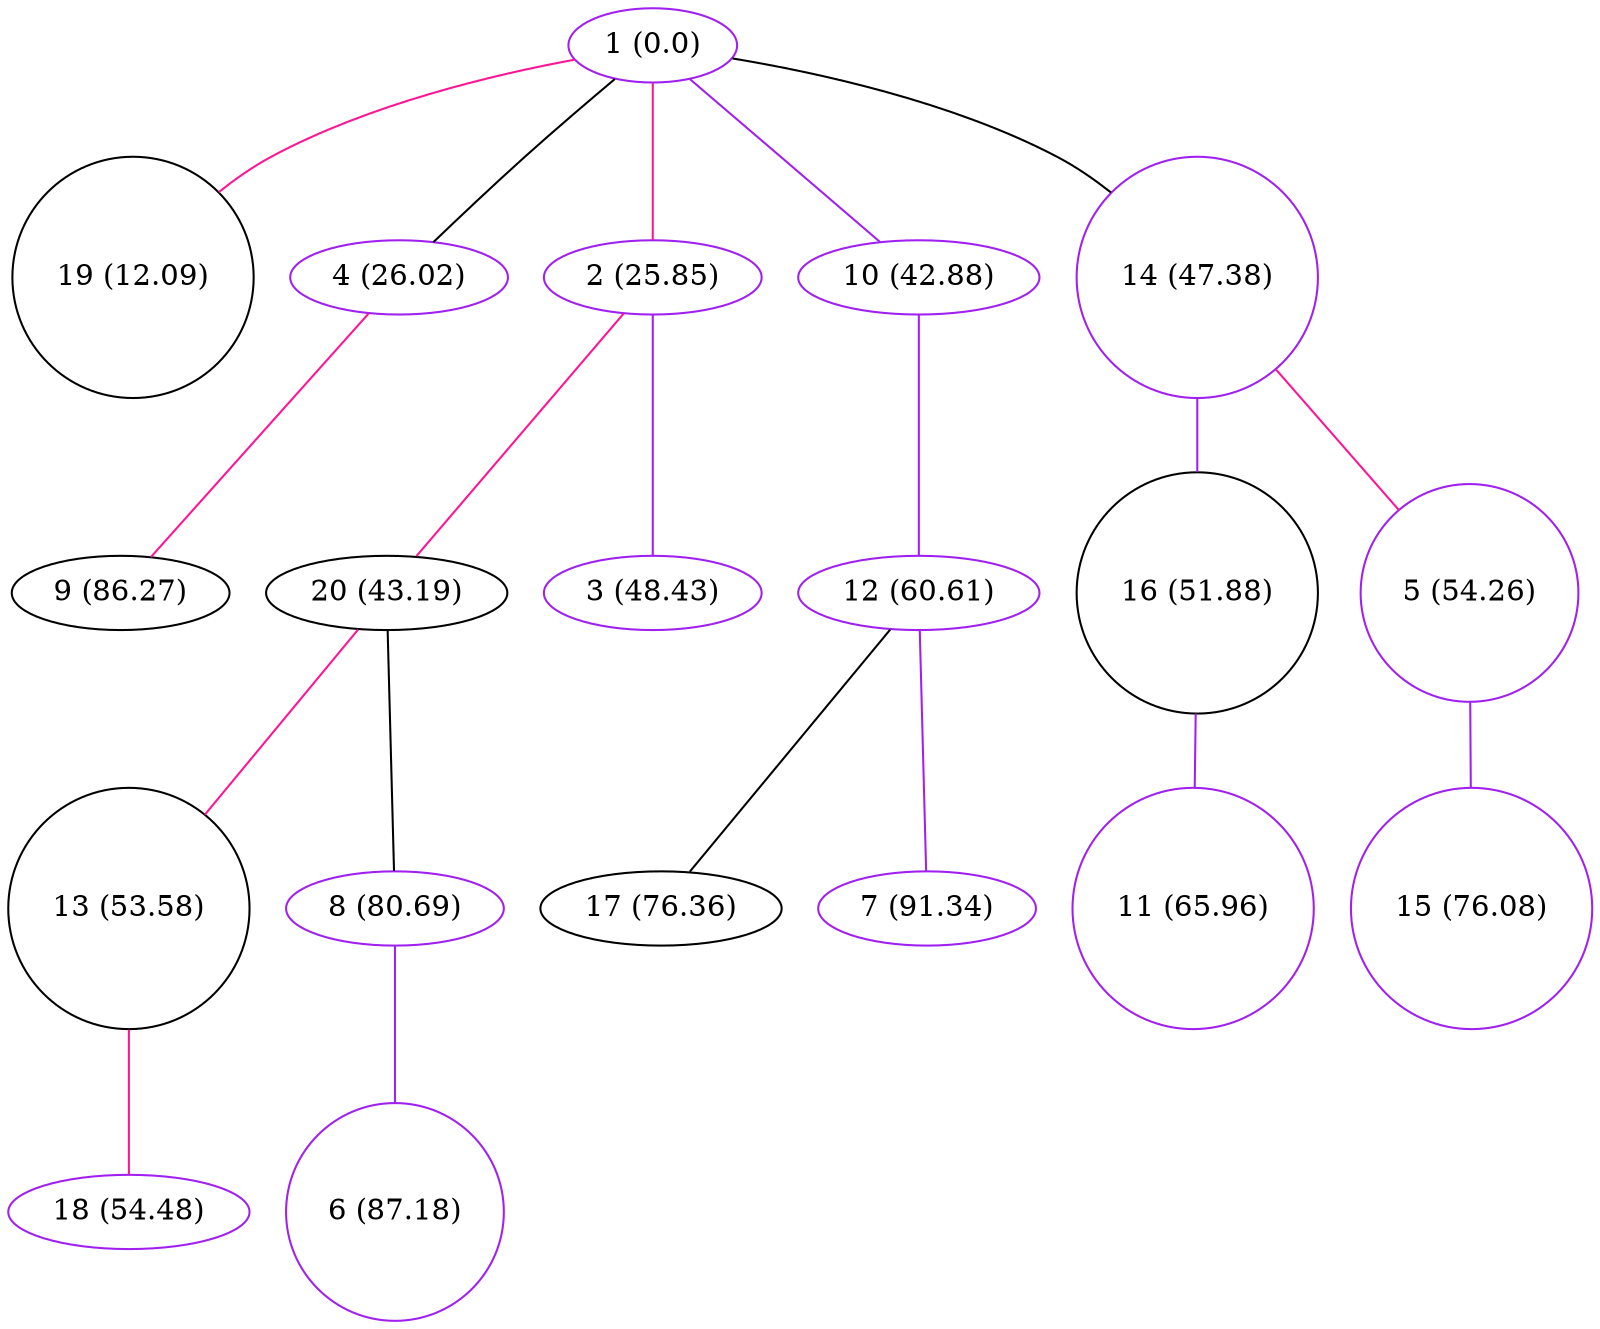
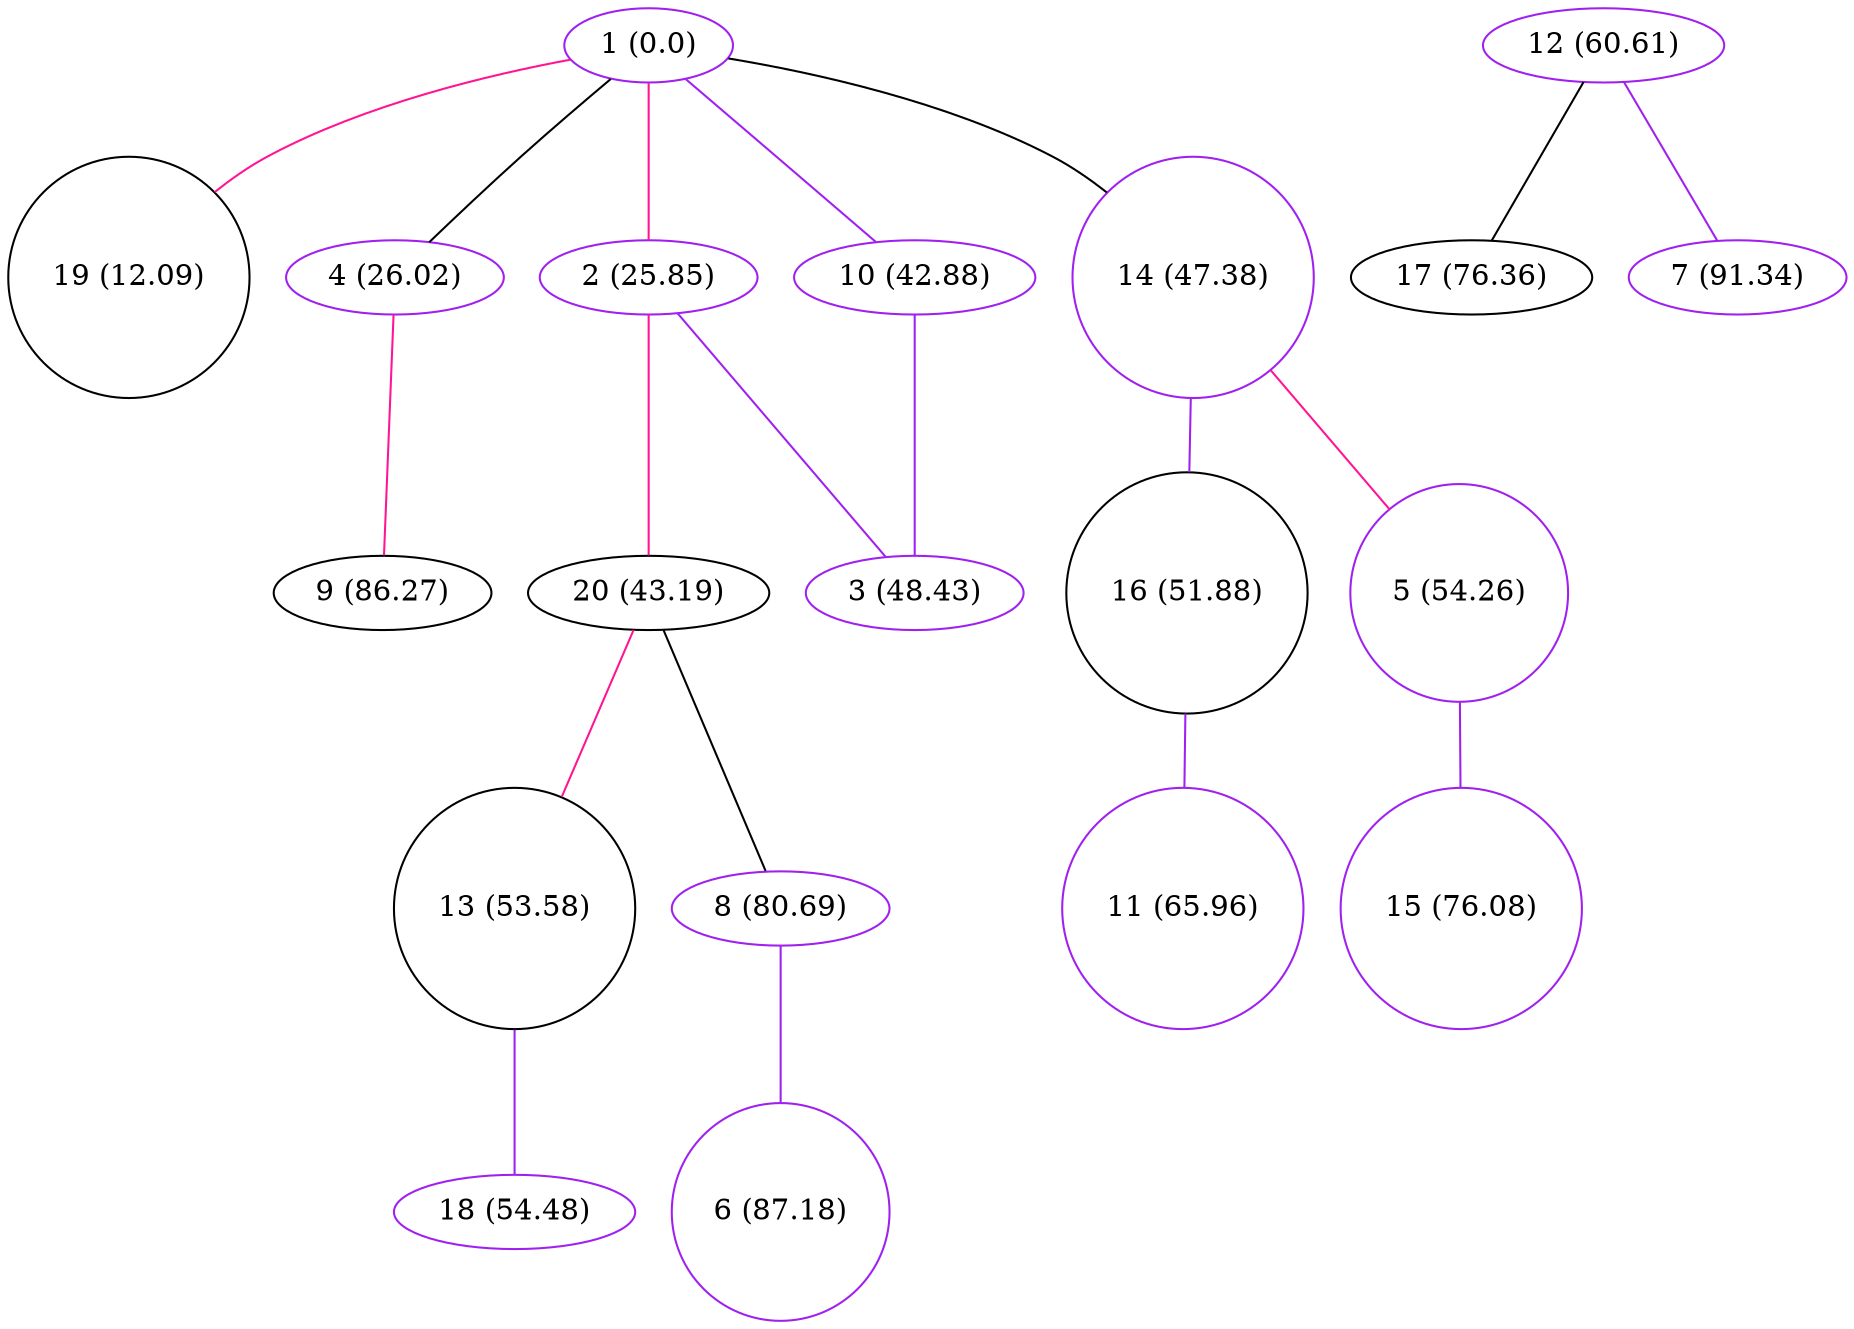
(919, 435) -> (915, 435)
(129, 1102) -> (515, 1102)
